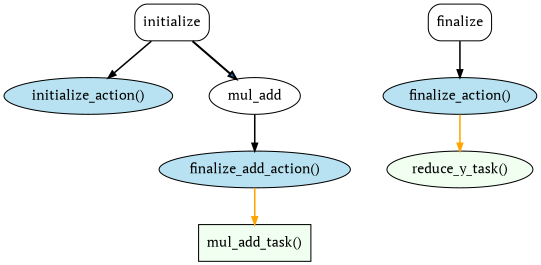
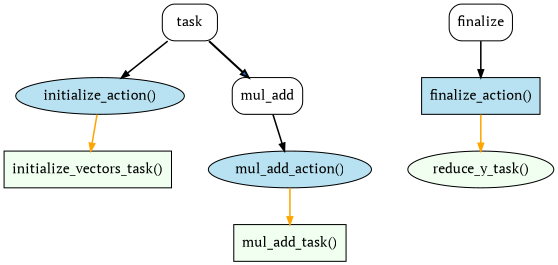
(172, 22) -> (190, 22)
(255, 96) -> (267, 96)
(460, 96) -> (481, 96)
none -> (88, 169)
(255, 169) -> (290, 169)
